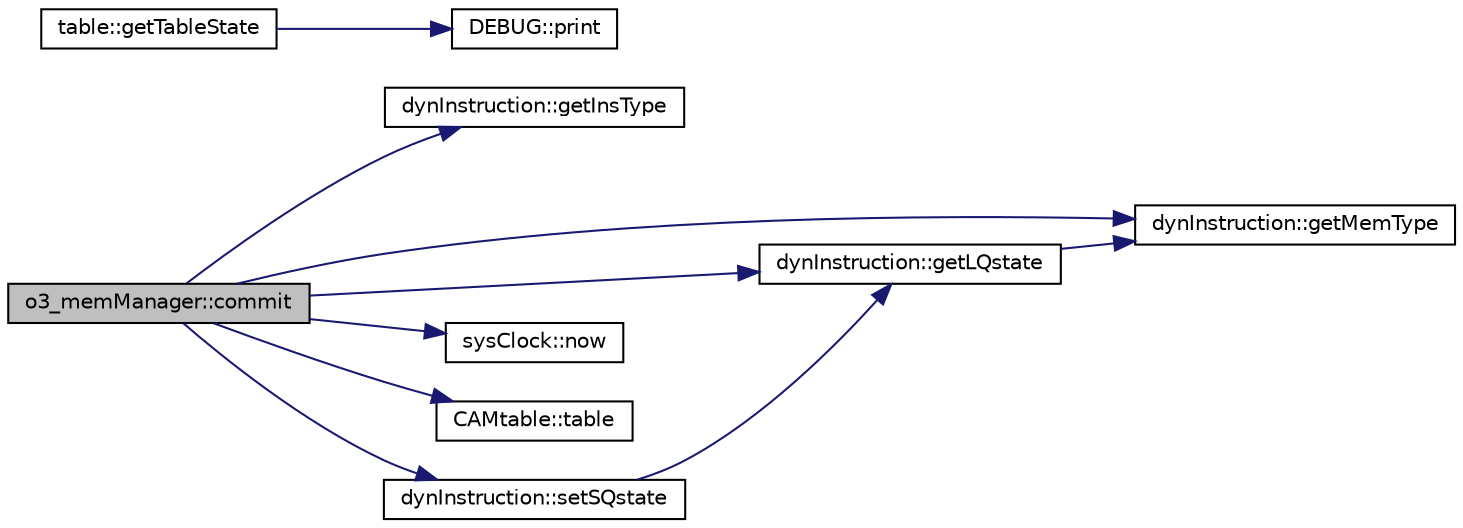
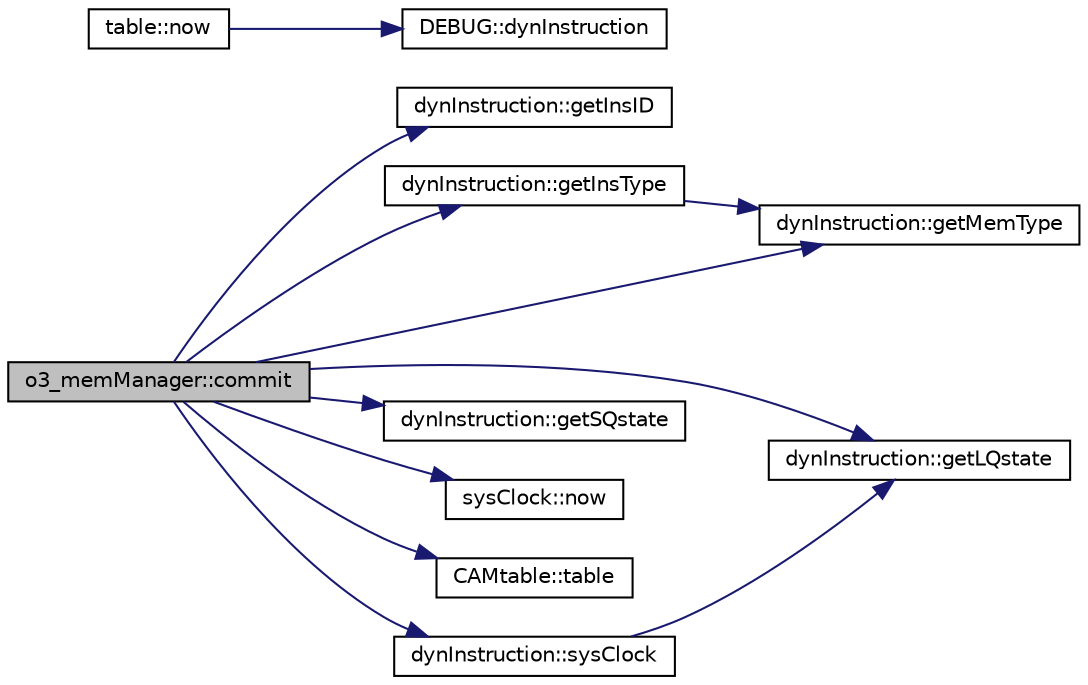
(159, 29) -> (159, 29)
(535, 29) -> (535, 29)
none -> (535, 107)
(1088, 246) -> (711, 204)
none -> (535, 421)
(535, 499) -> (535, 656)
